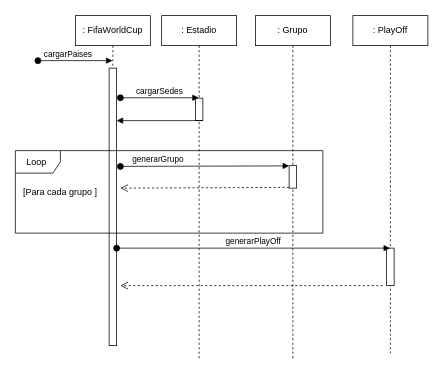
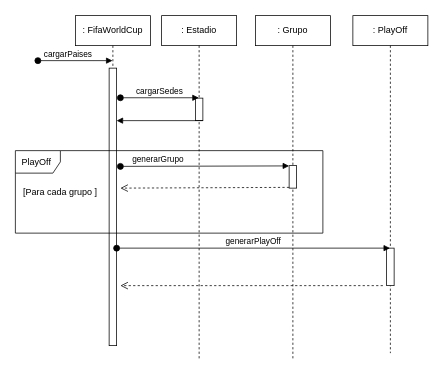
(38, 162) -> (38, 162)
